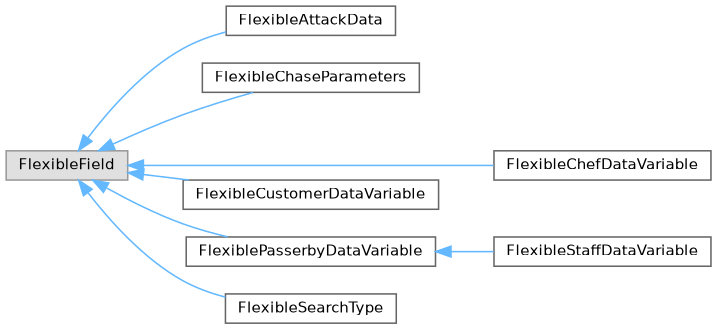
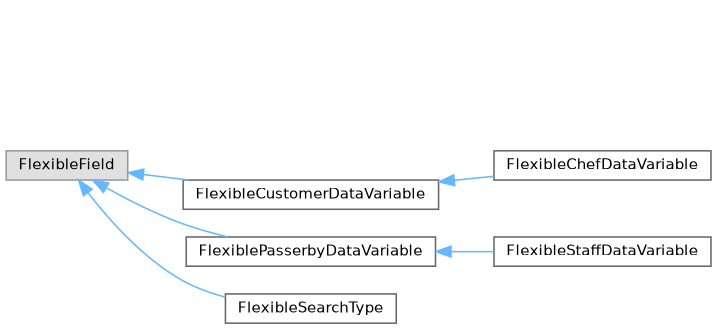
(311, 21) -> none
(311, 78) -> none
(319, 165) -> (474, 178)
